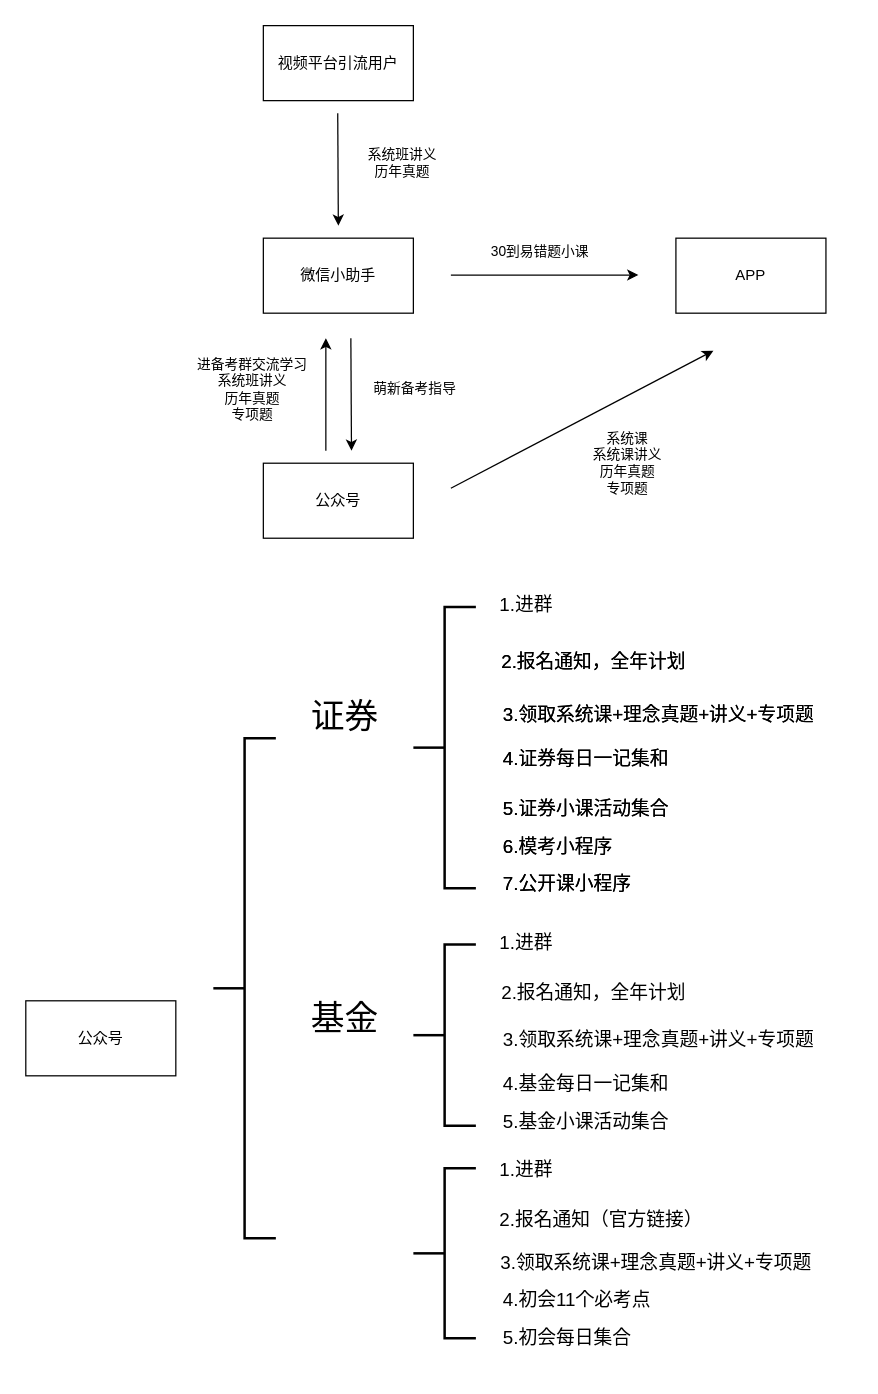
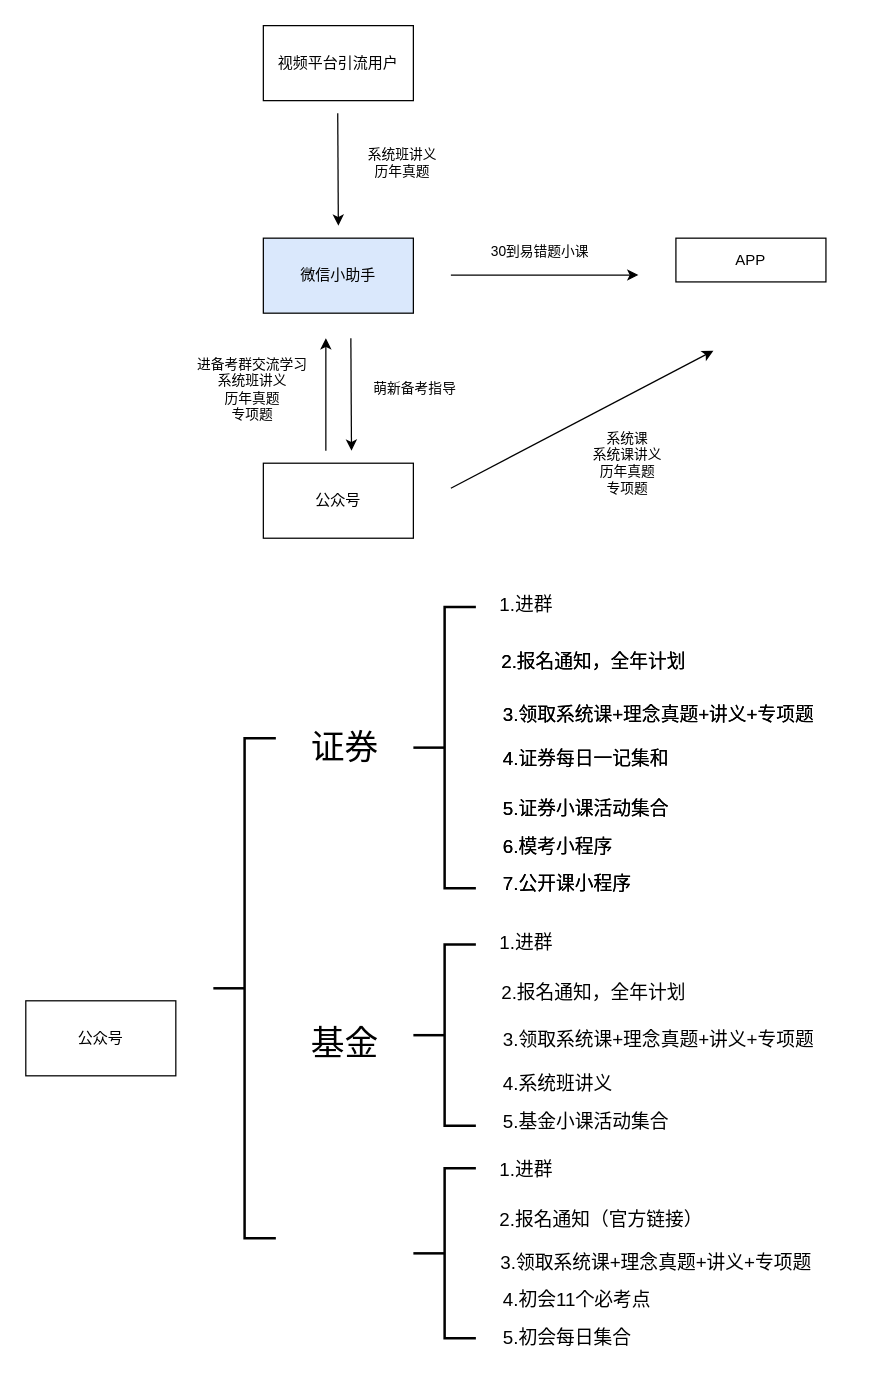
(338, 276) -> (338, 276)
(751, 276) -> (751, 260)
(344, 716) -> (344, 748)
(344, 1019) -> (344, 1044)
(653, 1080) -> (602, 1080)
